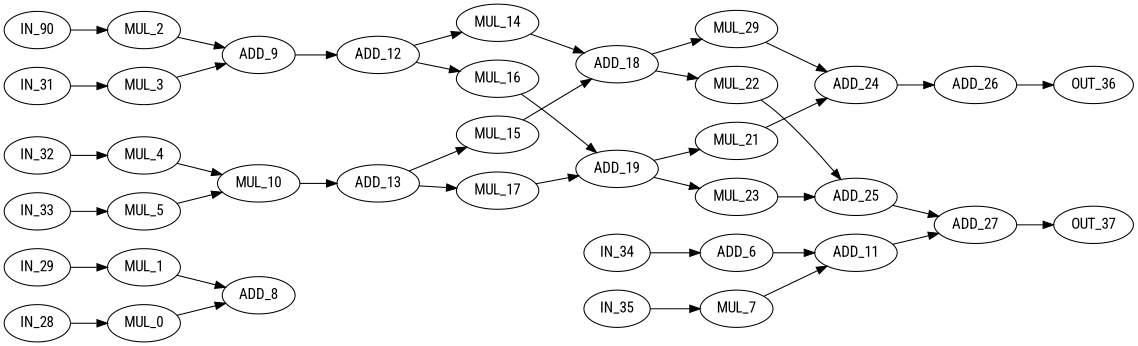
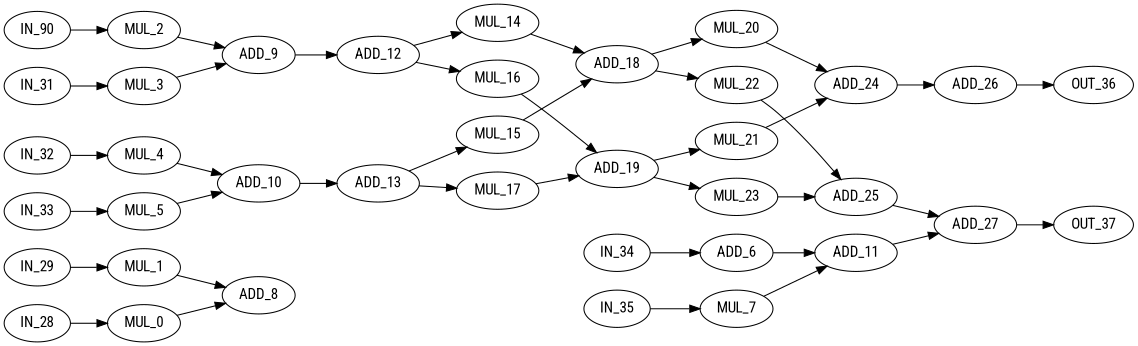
(737, 29) -> (737, 29)
(259, 183) -> (259, 183)
